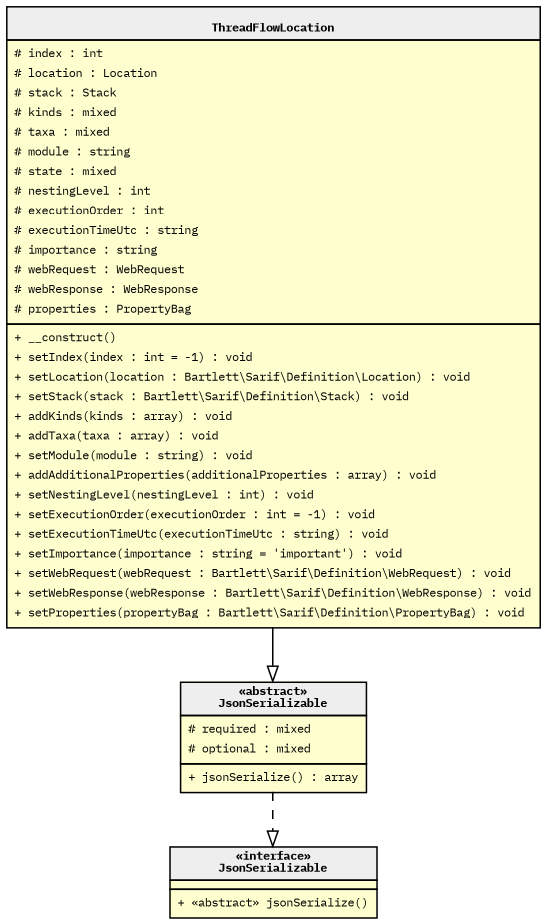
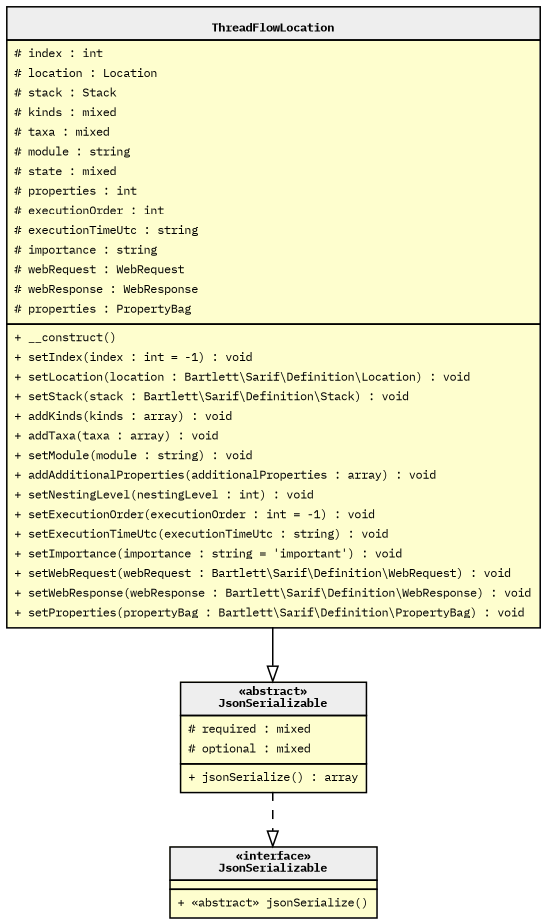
(83, 191) -> (76, 191)
